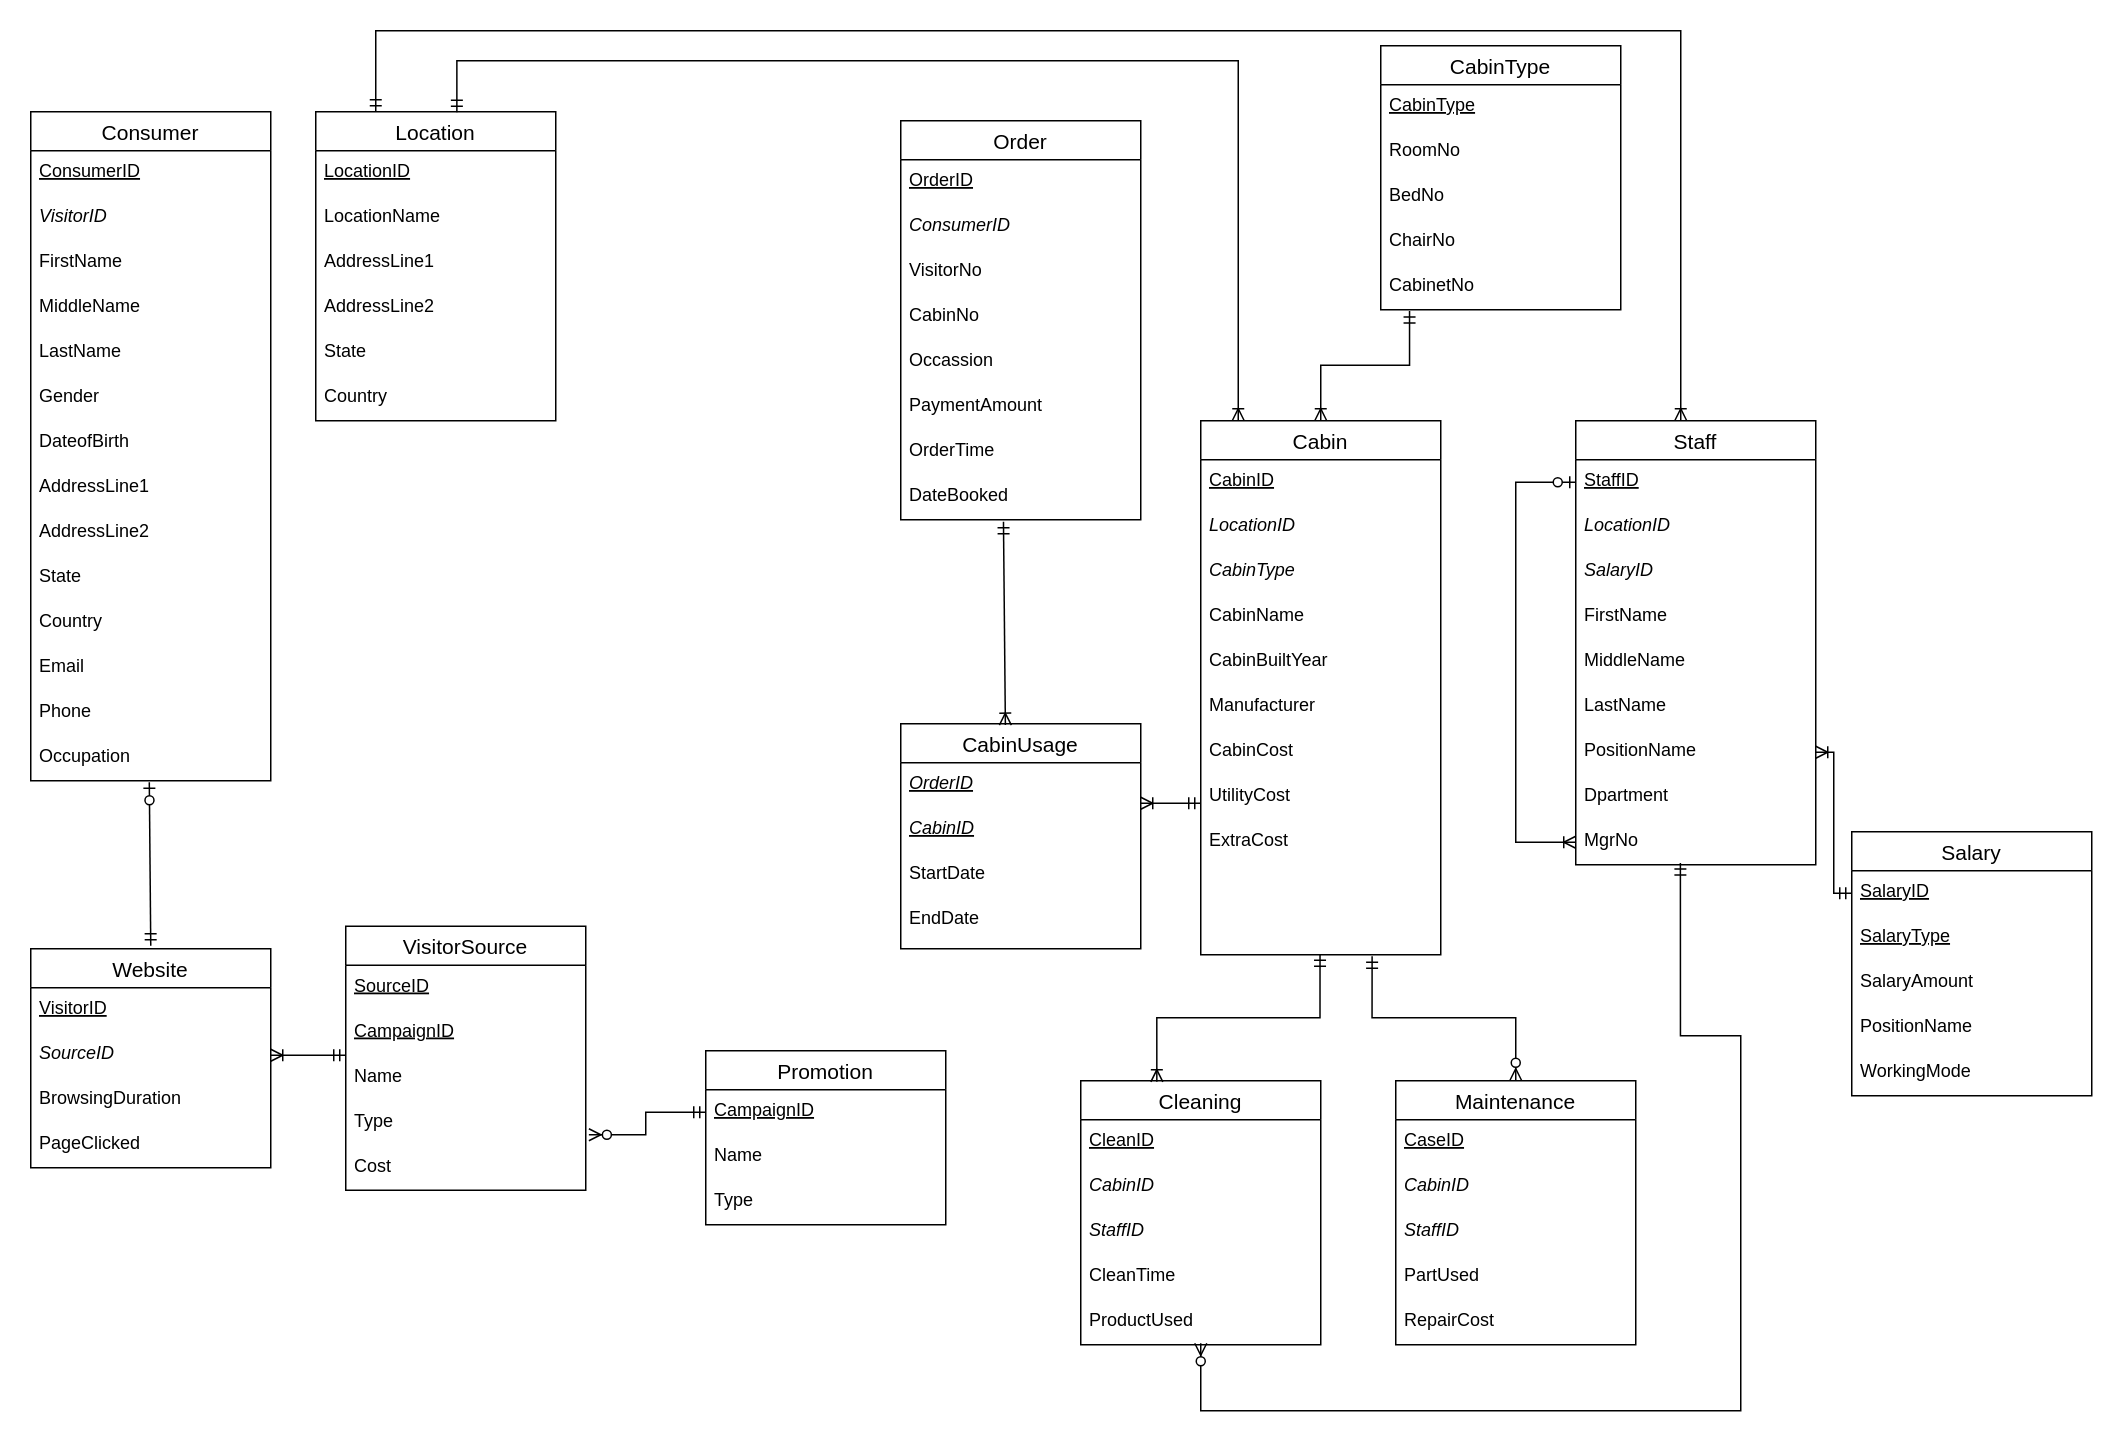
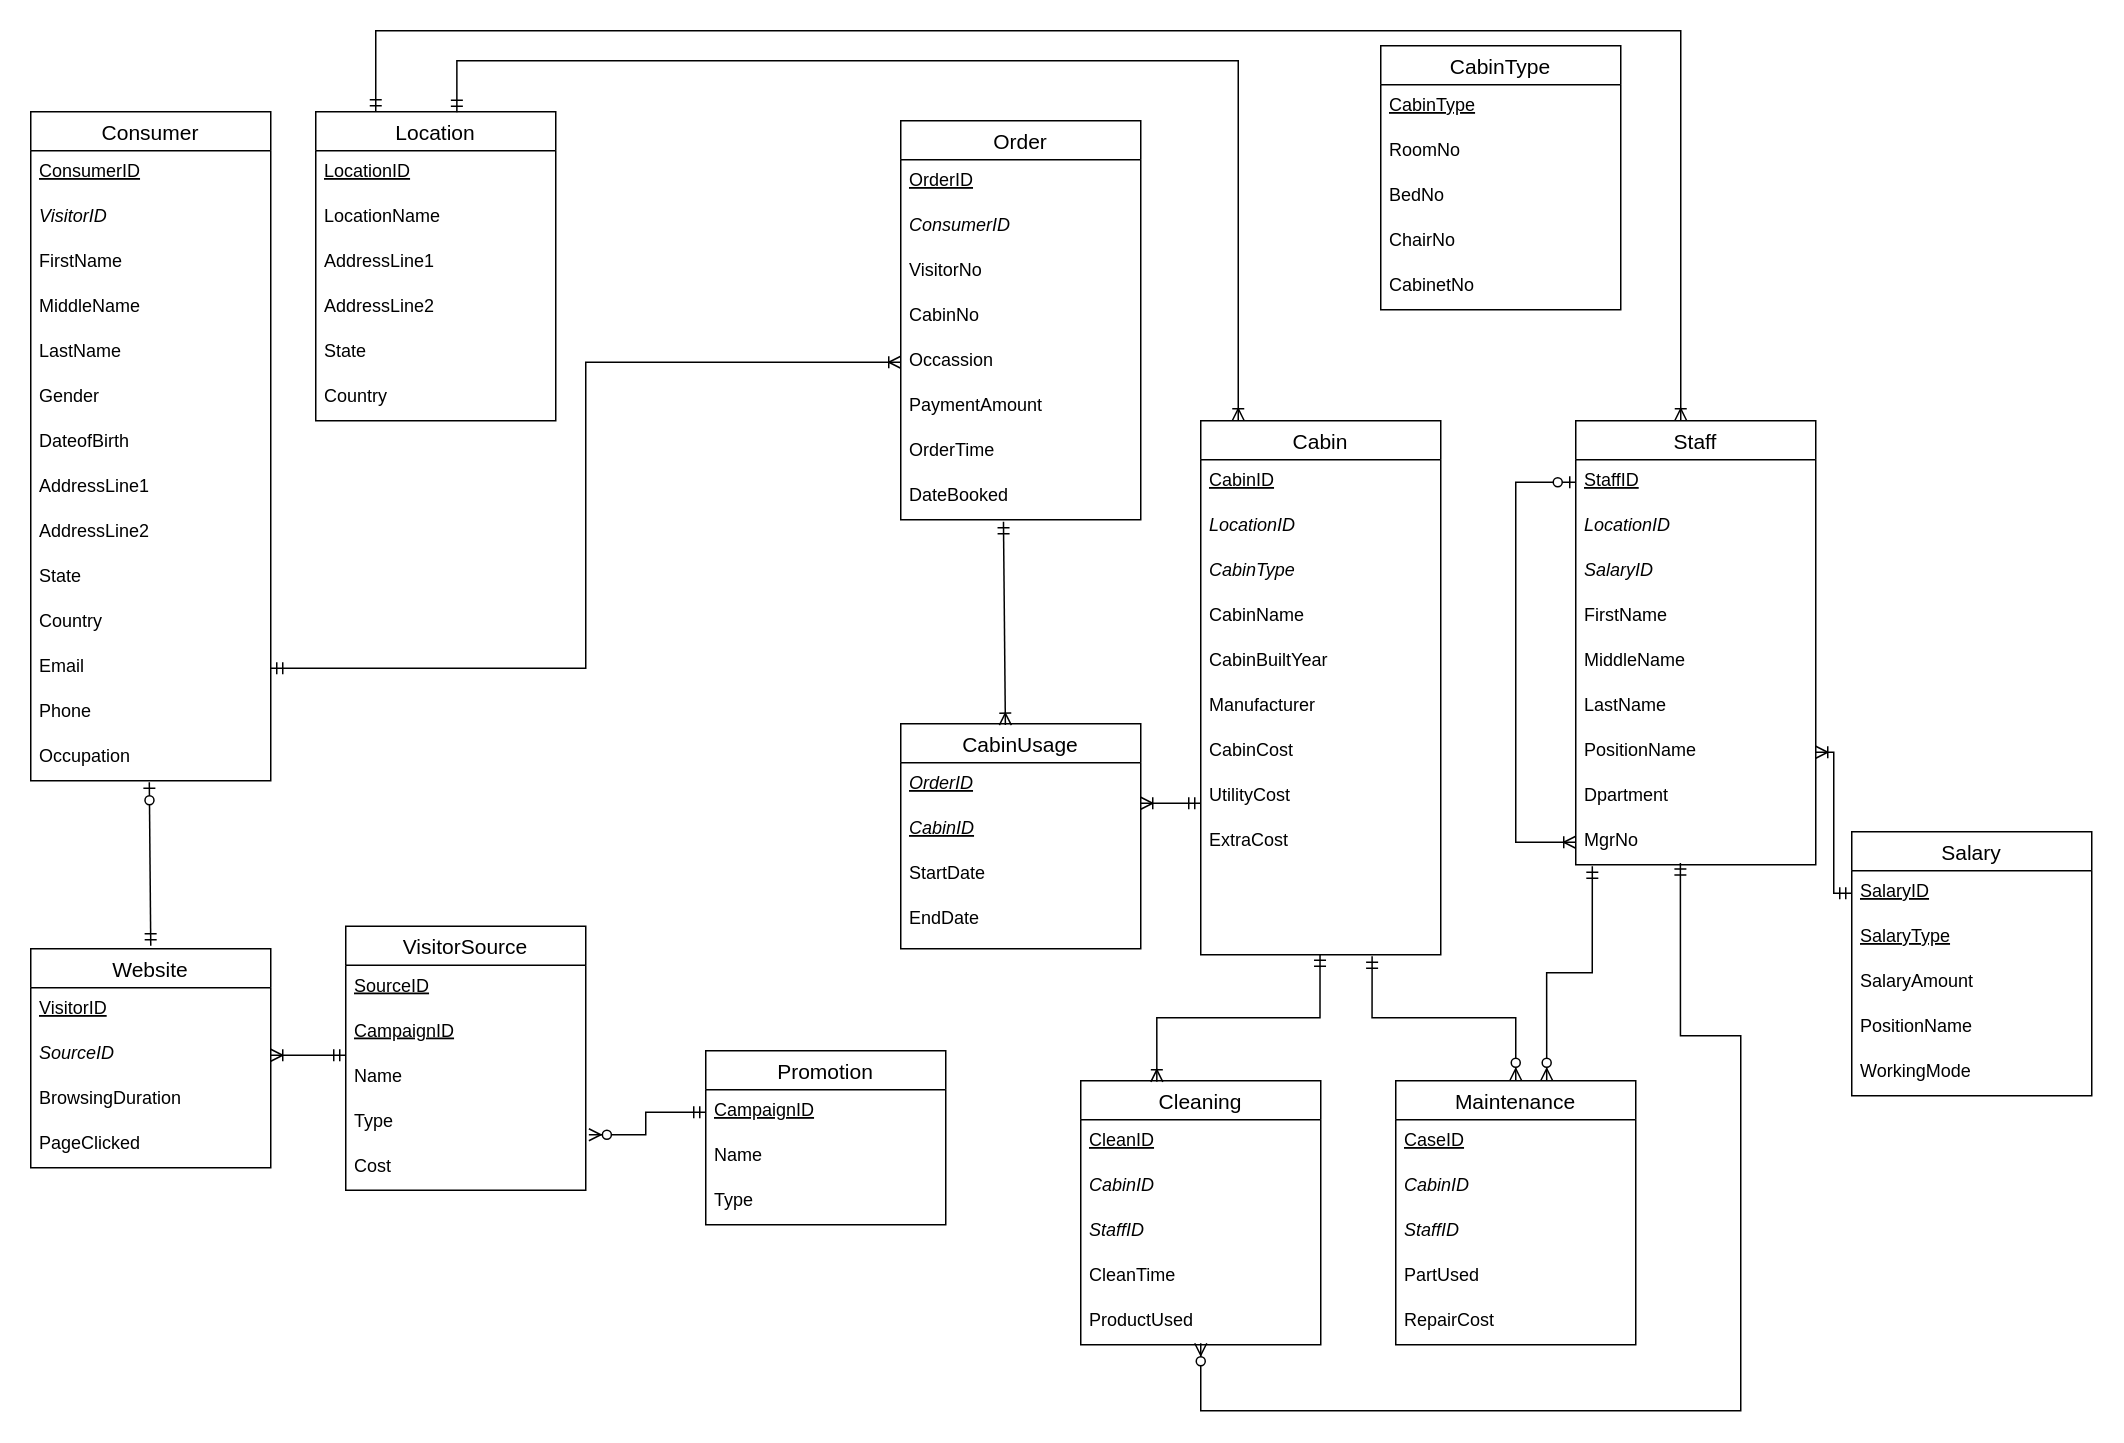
(1364, 365) -> none
none -> (586, 516)
none -> (1568, 973)
